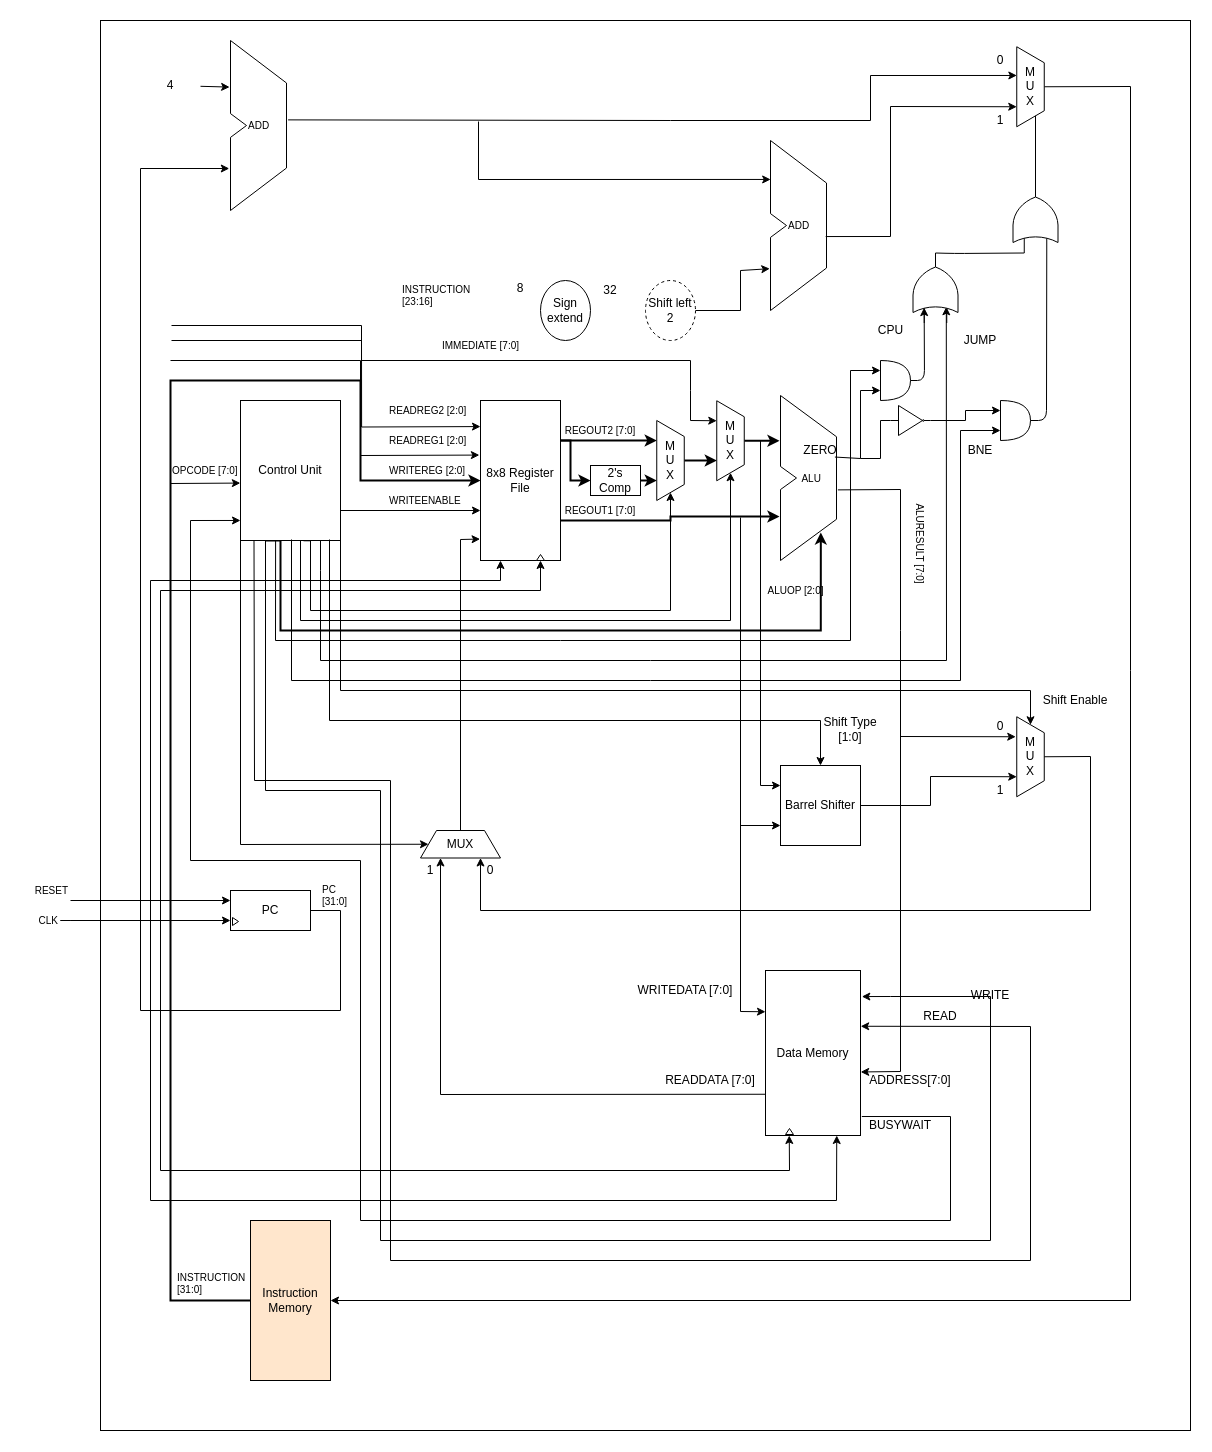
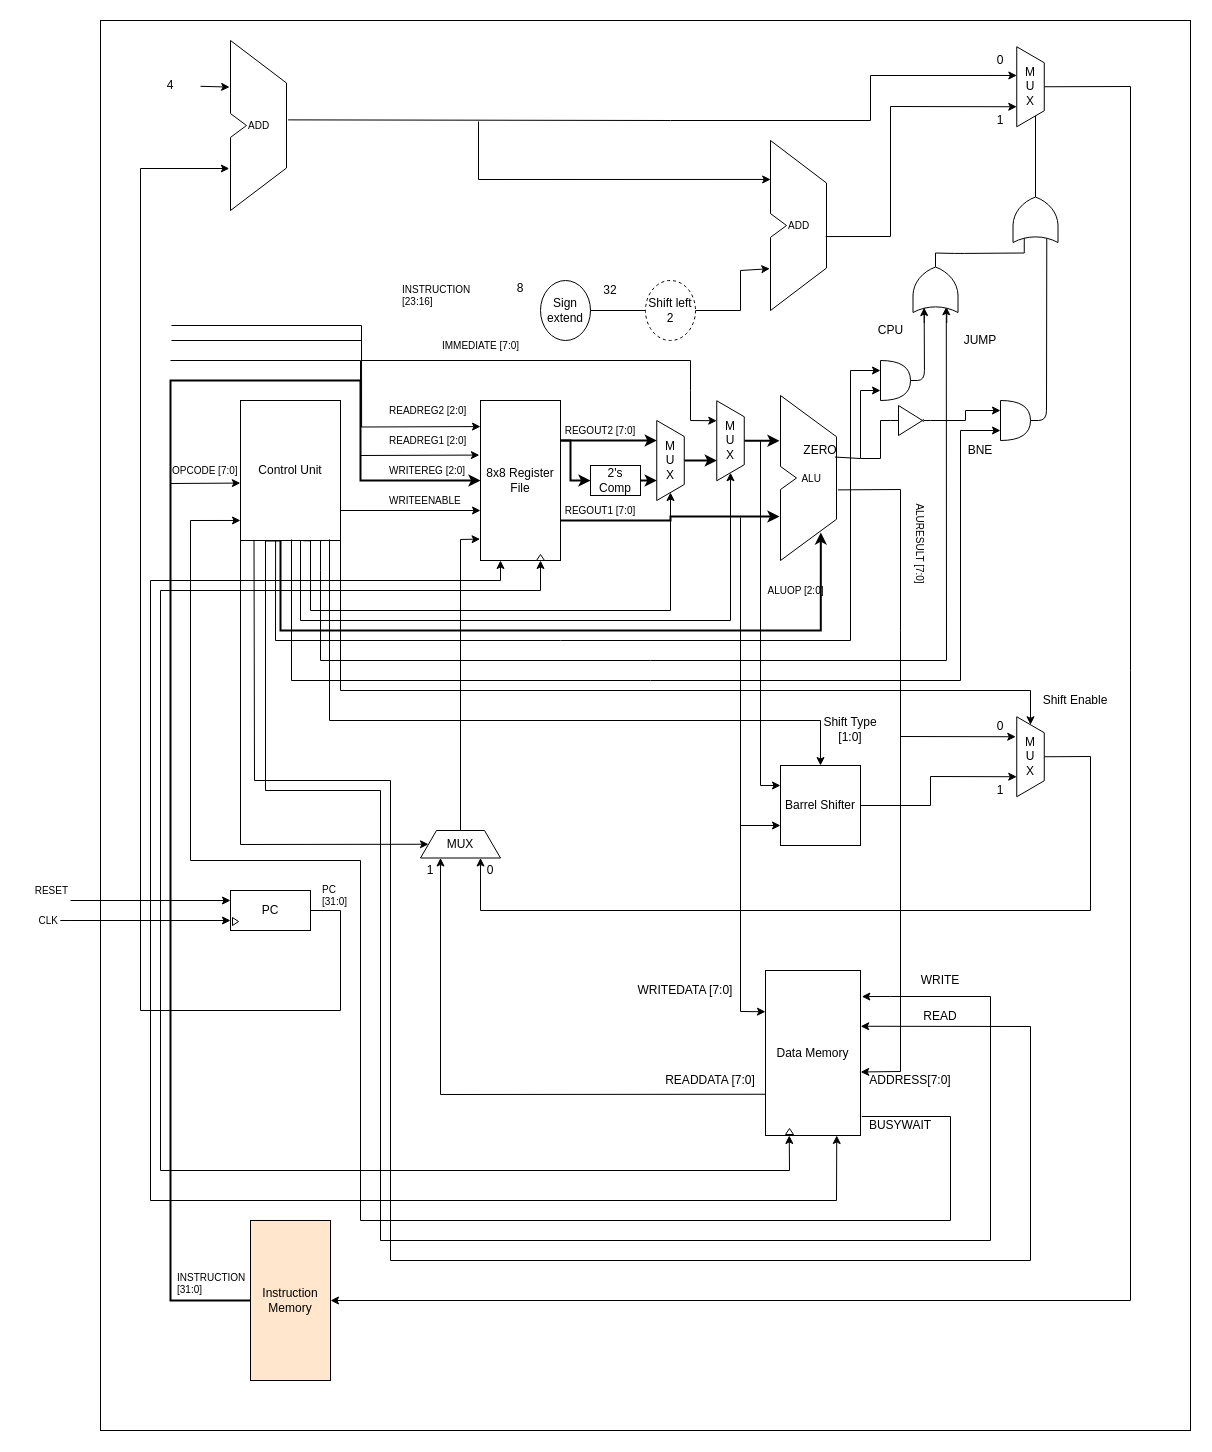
none -> (618, 311)
(991, 996) -> (941, 981)
